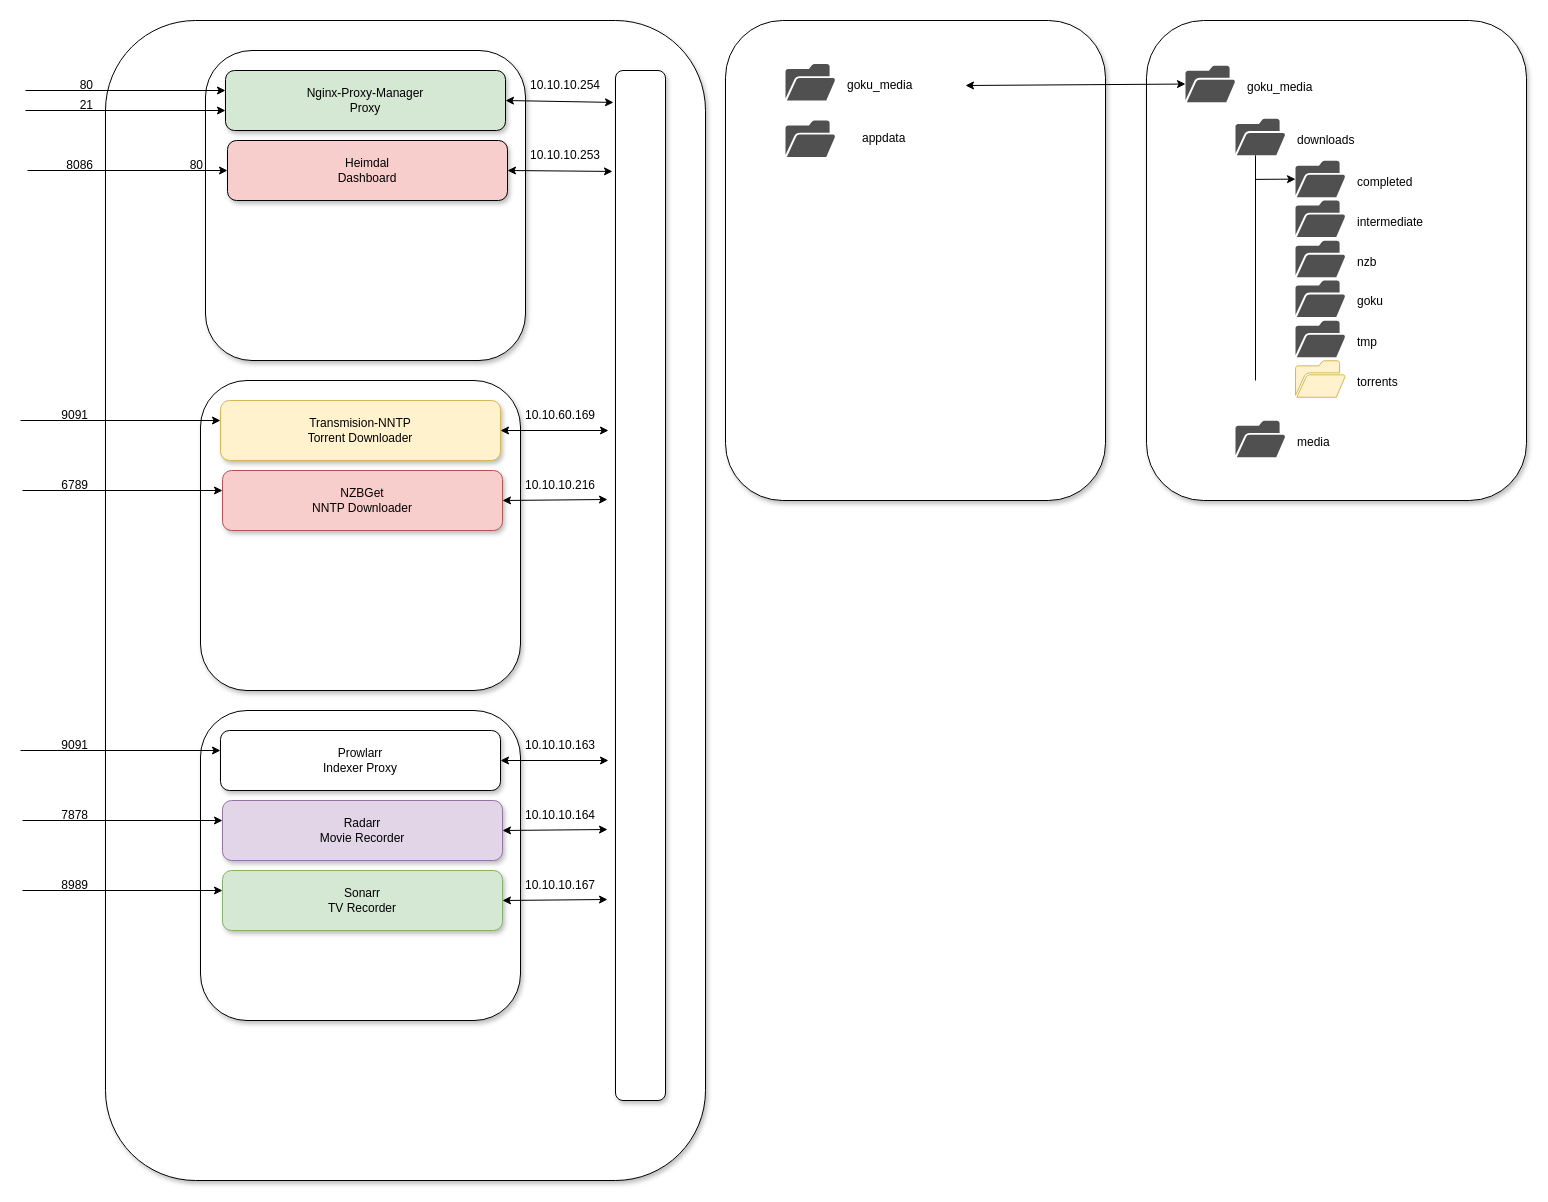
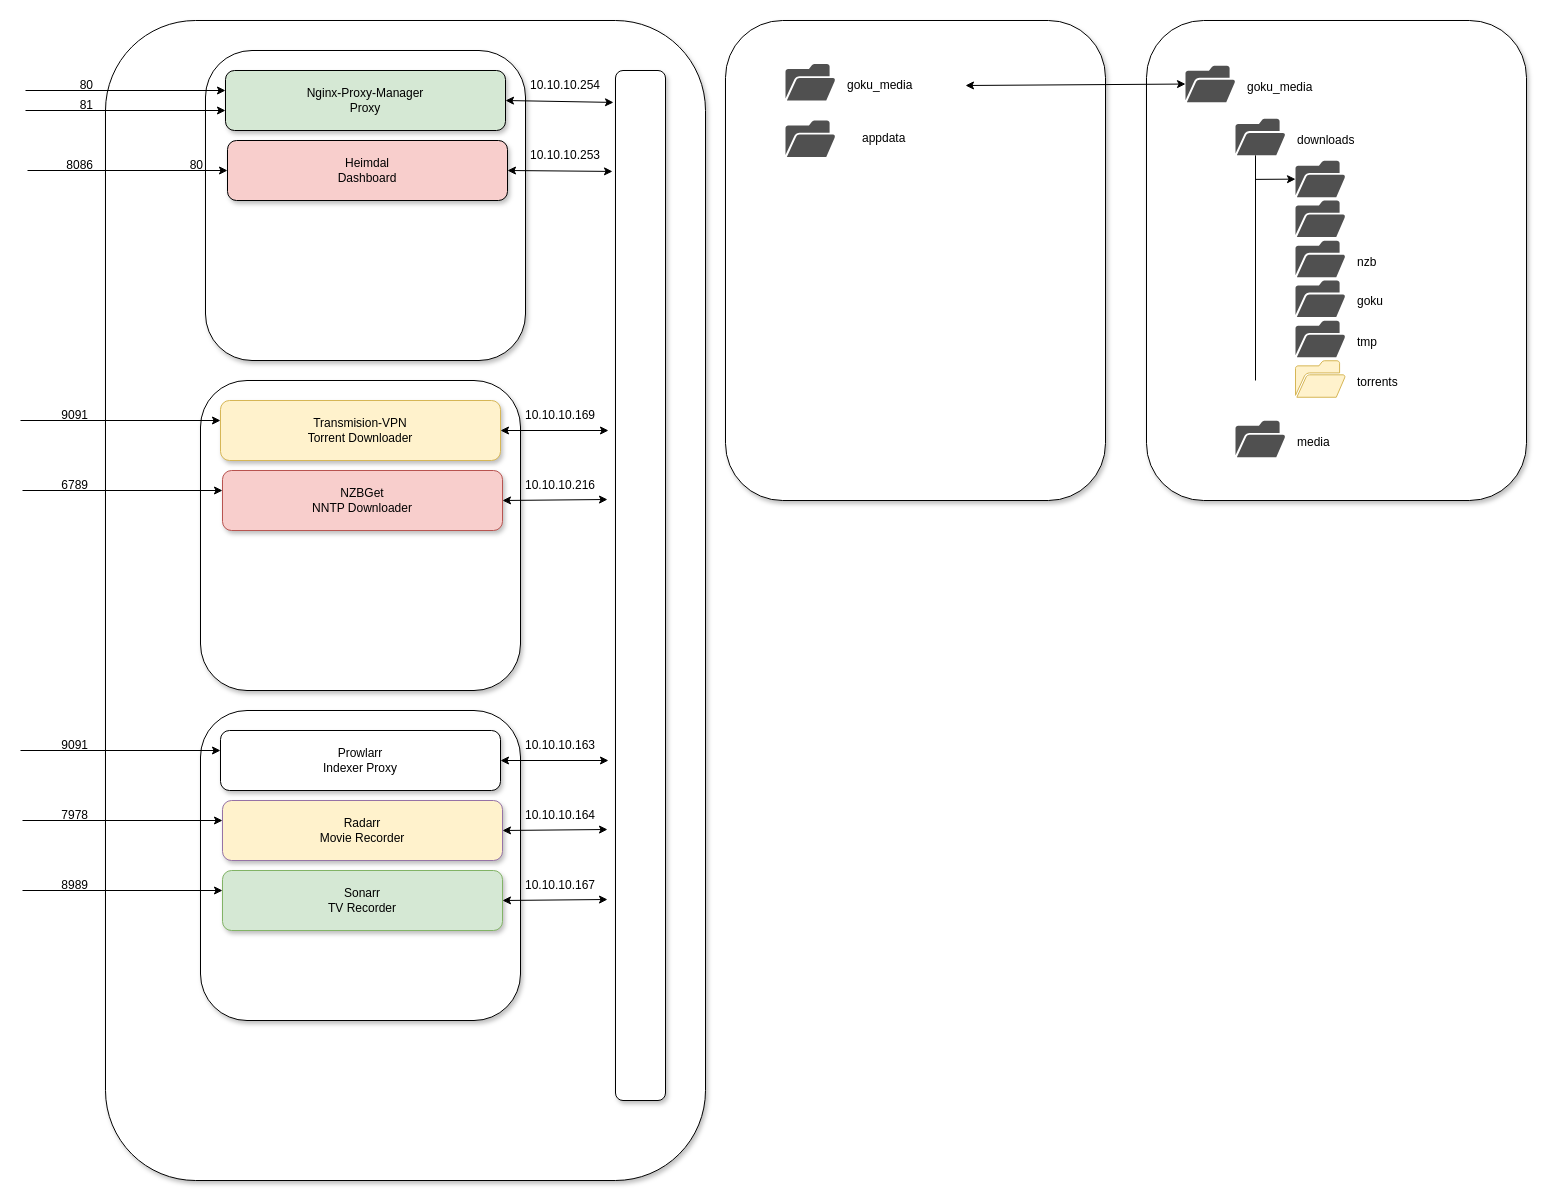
(87, 106) -> (87, 106)
(1416, 182) -> none
(1416, 222) -> none
(561, 416) -> (561, 416)
(361, 431) -> (361, 431)
(75, 816) -> (75, 816)
(363, 831) -> (363, 831)
